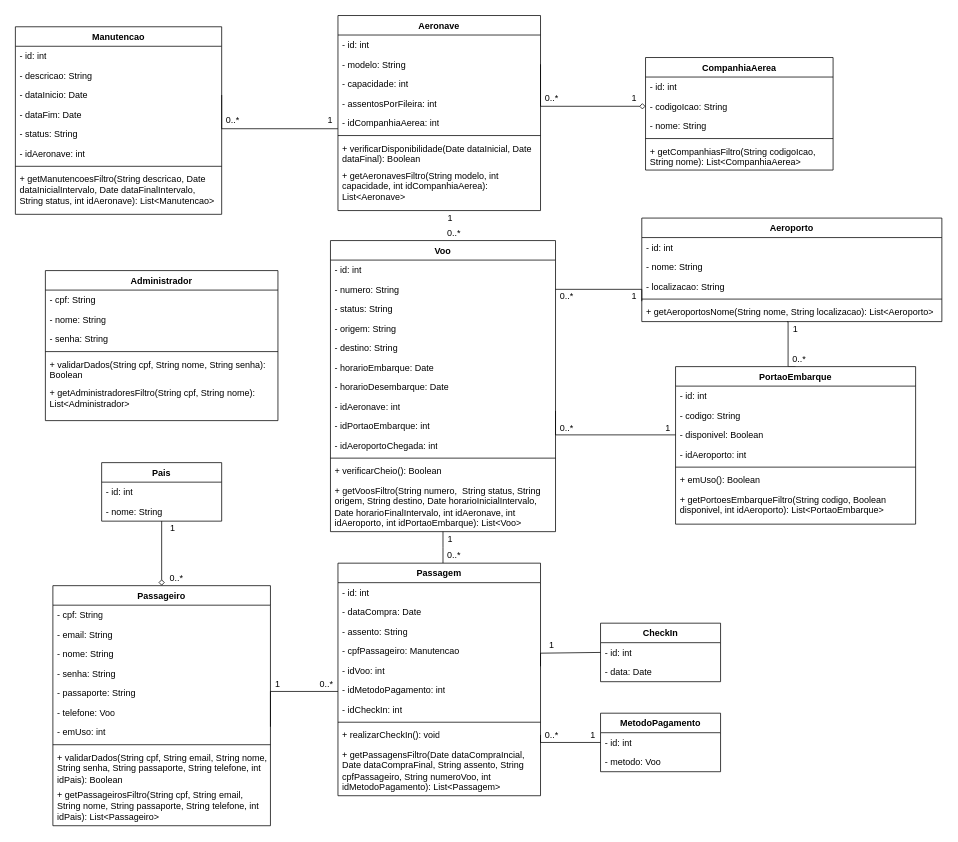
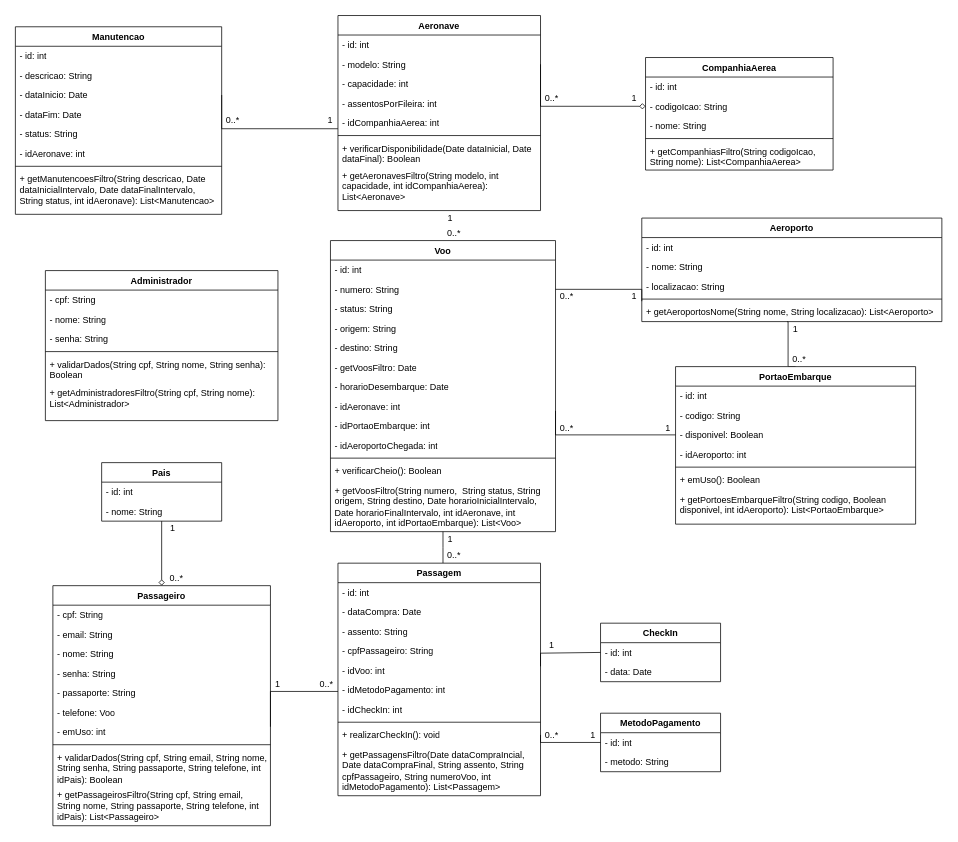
(388, 368) -> (382, 368)
(406, 652) -> (394, 652)
(634, 763) -> (641, 763)
